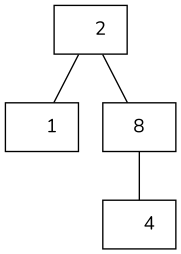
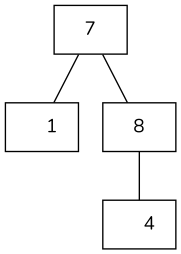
(91, 30) -> (91, 30)
